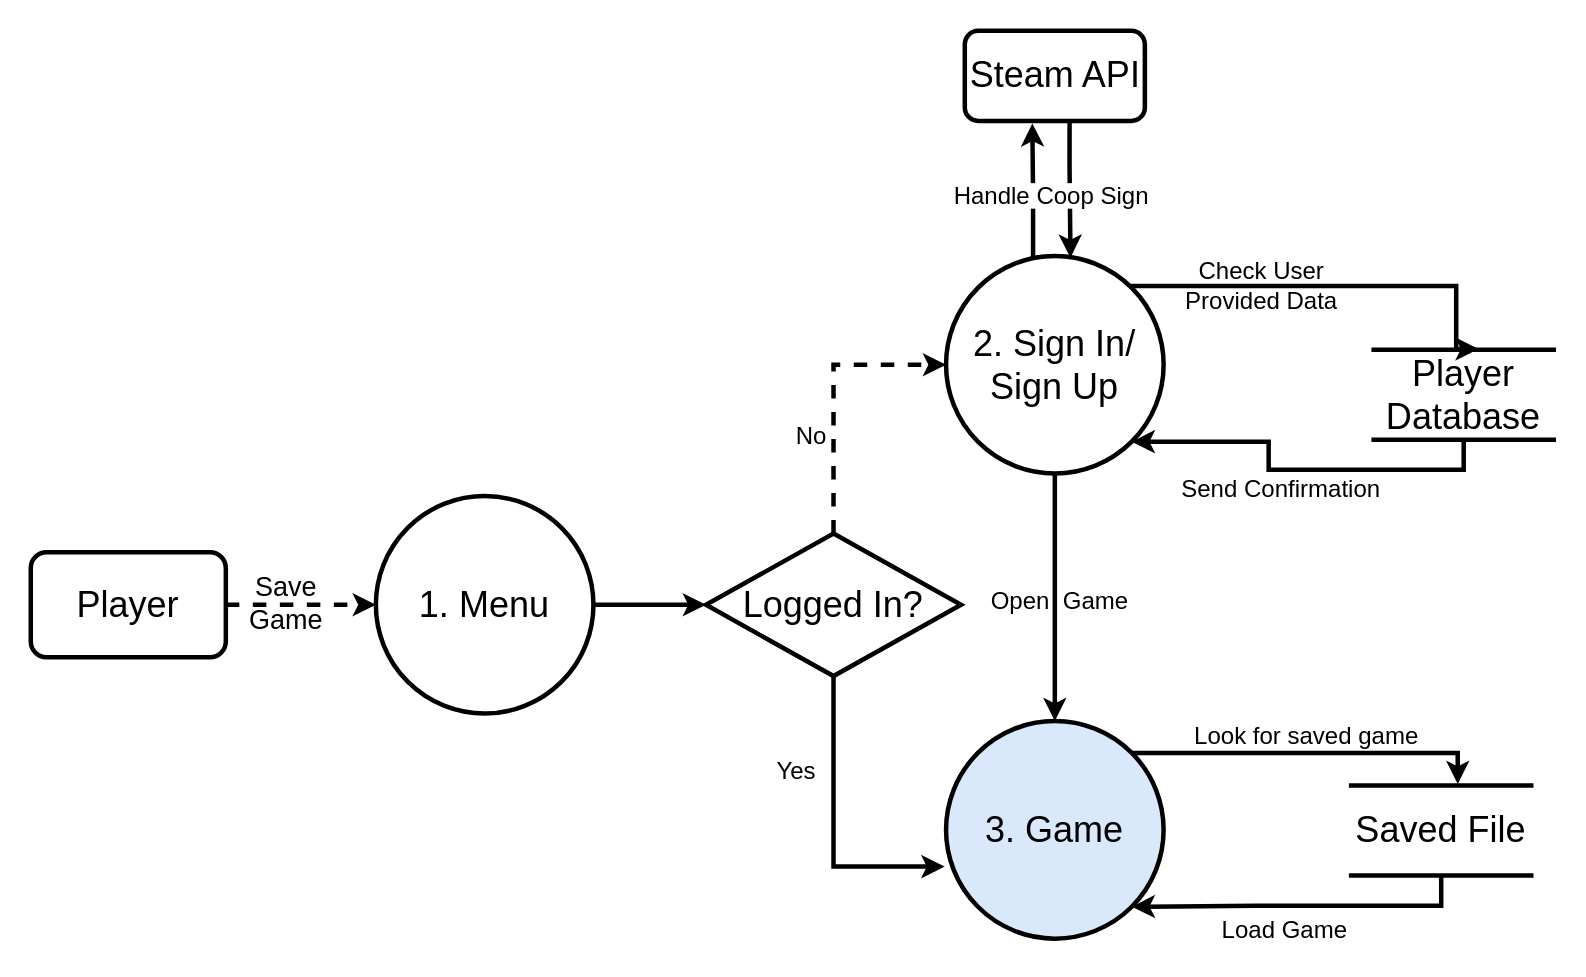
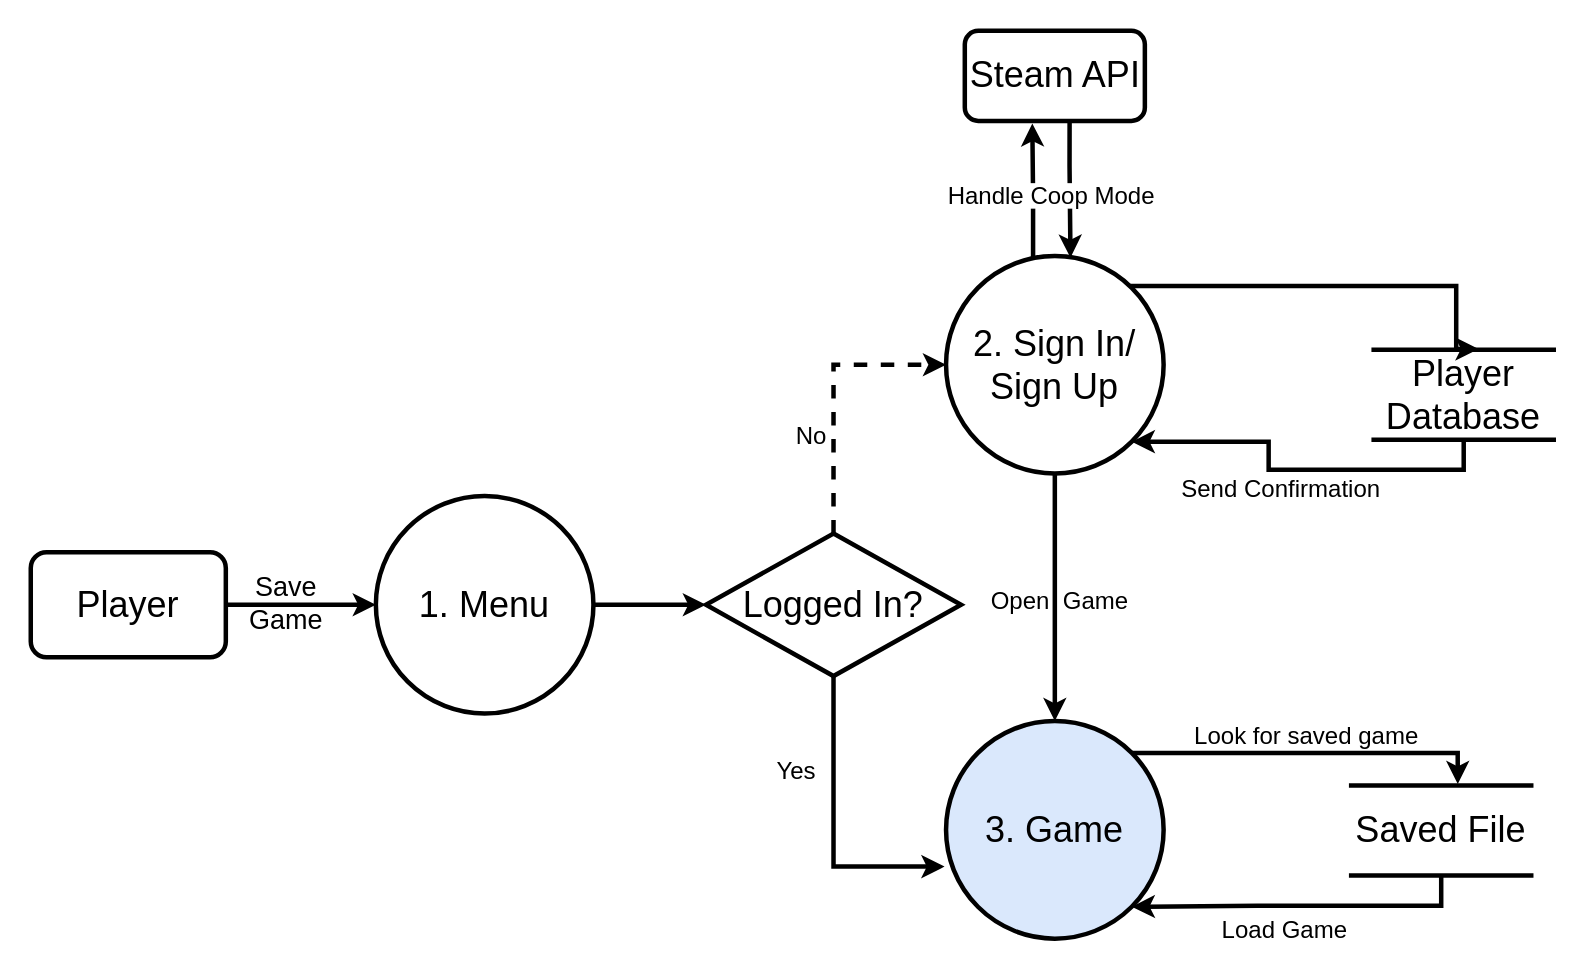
(1052, 196) -> (1052, 196)
(1261, 286) -> none
(245, 605) -> (245, 605)
